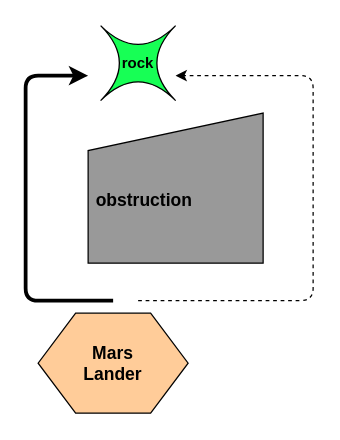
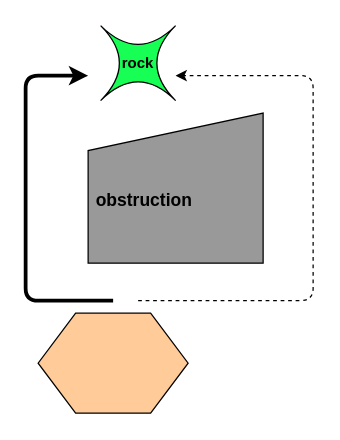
(113, 363) -> none
